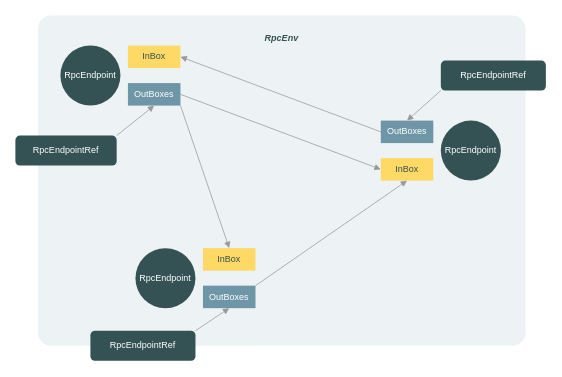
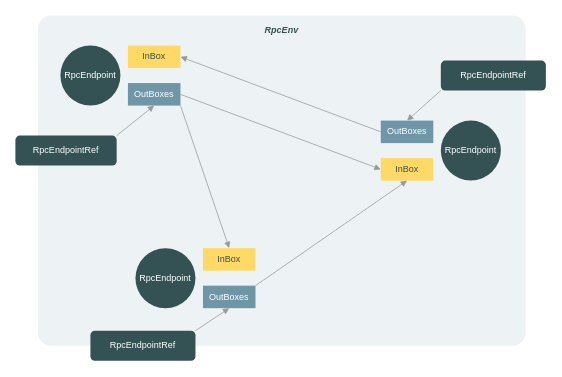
(282, 38) -> (282, 30)
